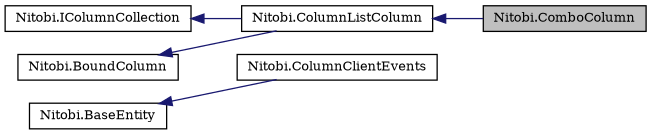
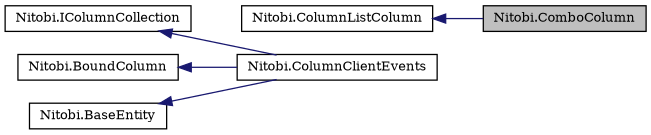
(223, 19) -> (224, 44)
(224, 42) -> (214, 67)
